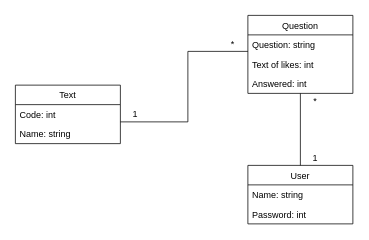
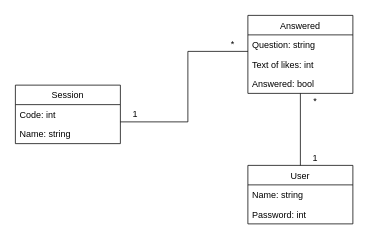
(300, 26) -> (300, 26)
(281, 84) -> (284, 84)
(68, 95) -> (68, 95)
